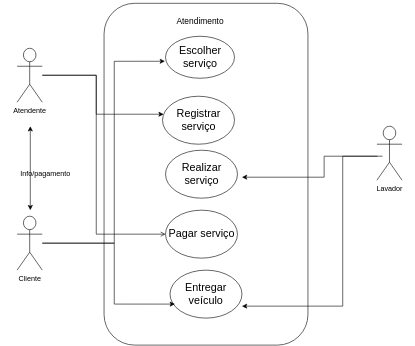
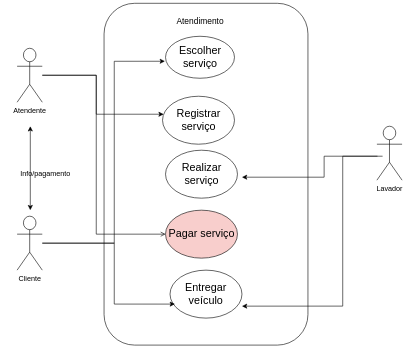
(202, 234) -> (202, 234)
